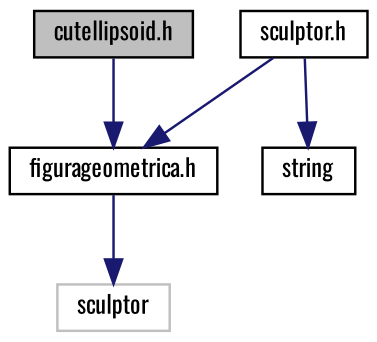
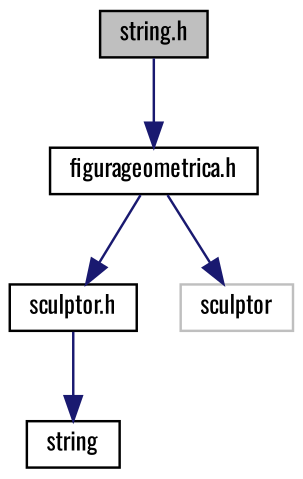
(114, 34) -> (154, 34)
(219, 96) -> (120, 229)
